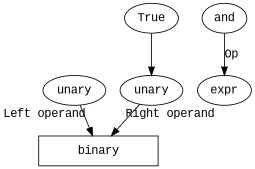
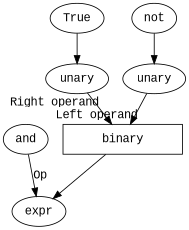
none -> (154, 18)
none -> (83, 174)
